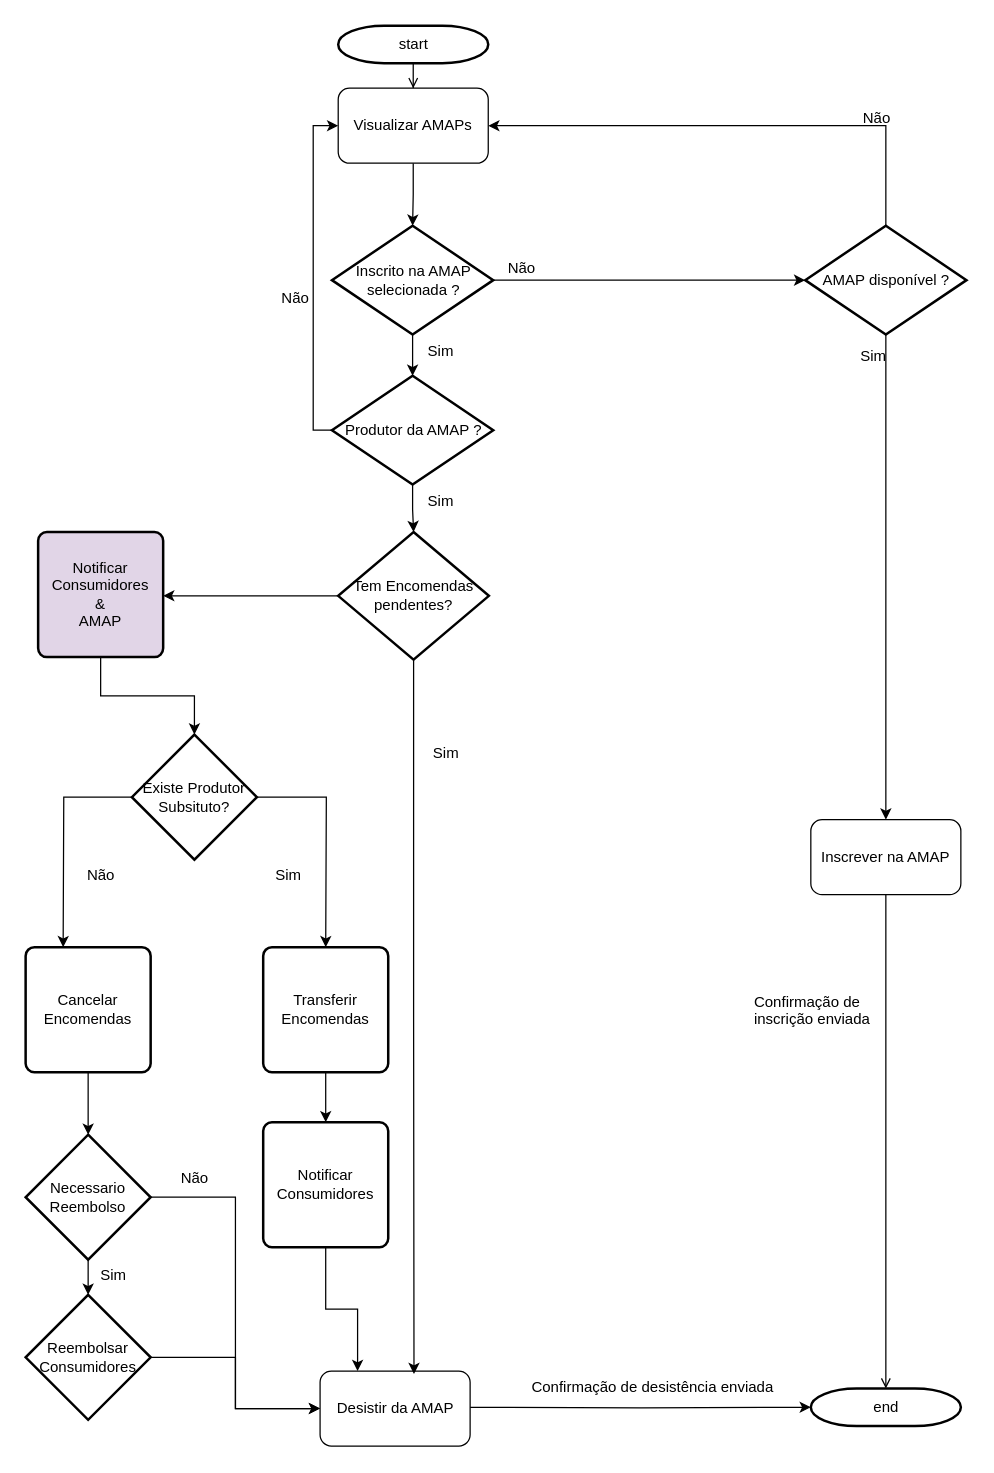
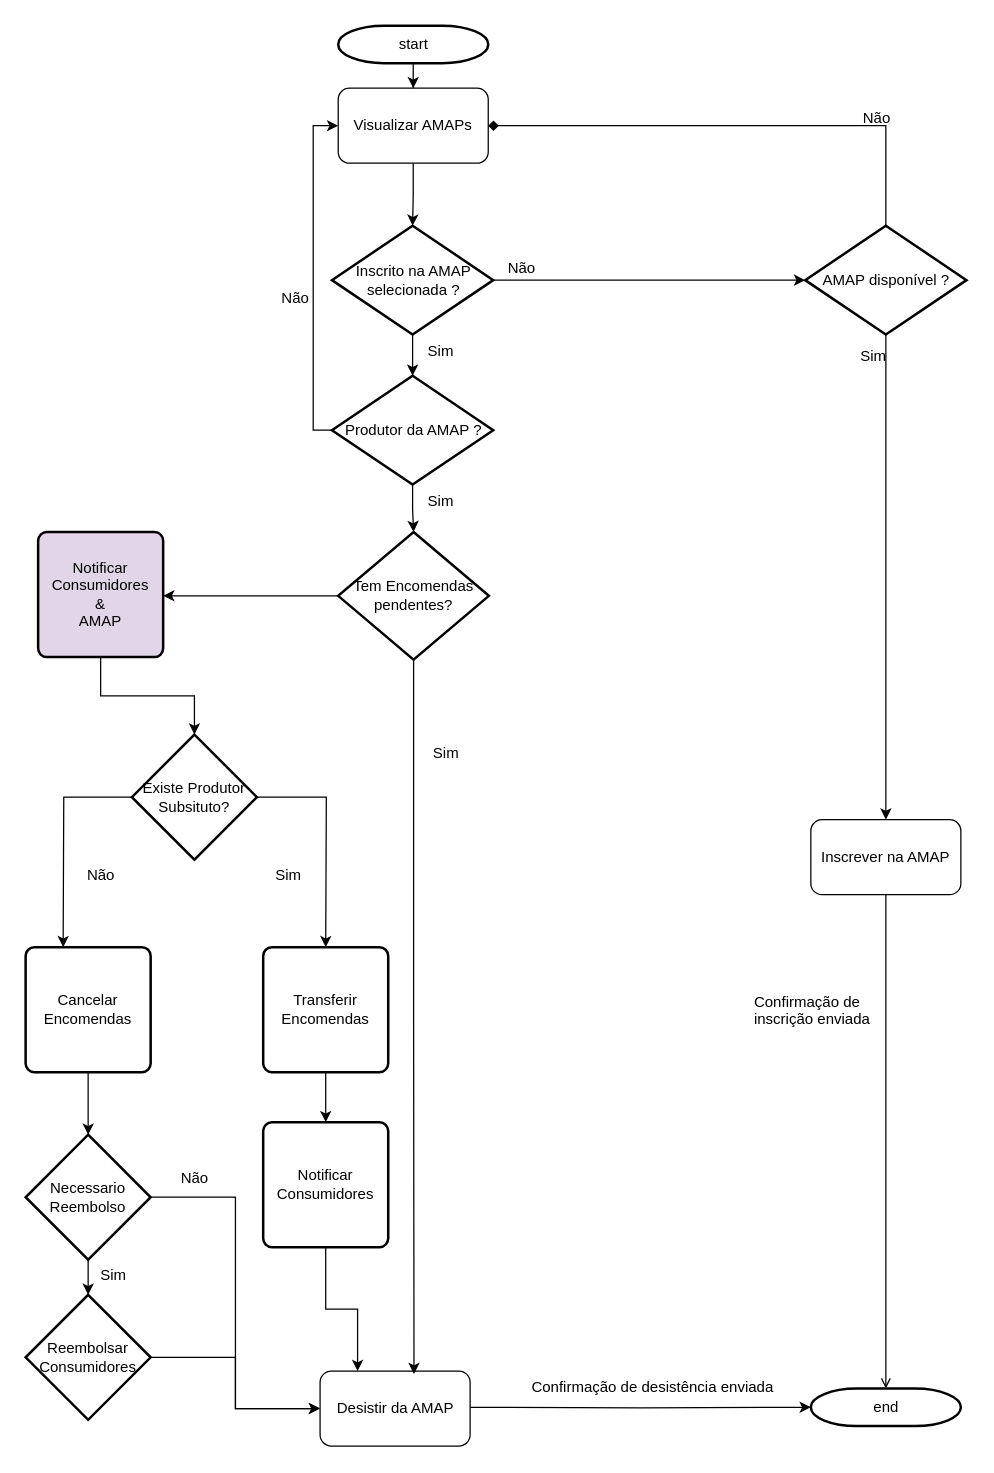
(413, 80) -> (413, 78)
(498, 126) -> (499, 126)
